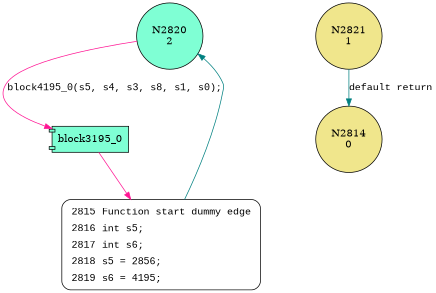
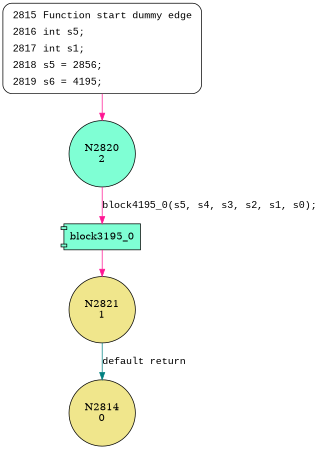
(115, 88) -> (210, 205)
(213, 128) -> (102, 103)
(113, 173) -> (102, 260)
(123, 245) -> (64, 48)
